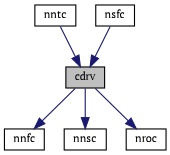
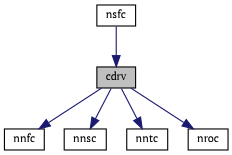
(68, 42) -> (129, 104)
